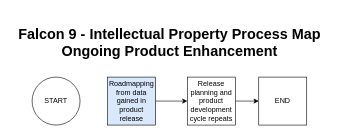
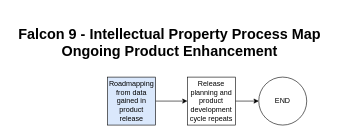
(56, 101) -> none
(283, 101) -> (283, 101)
